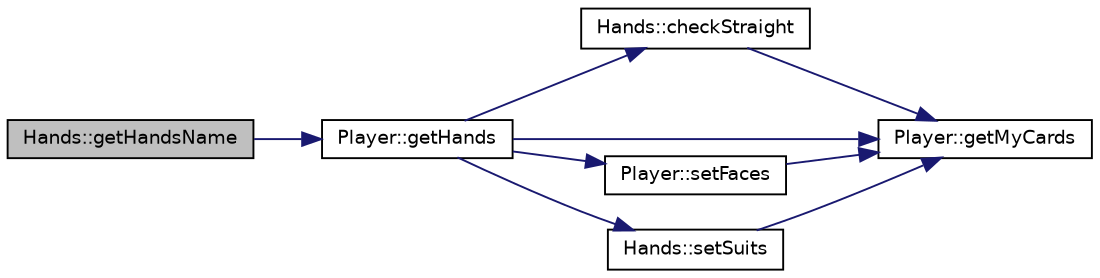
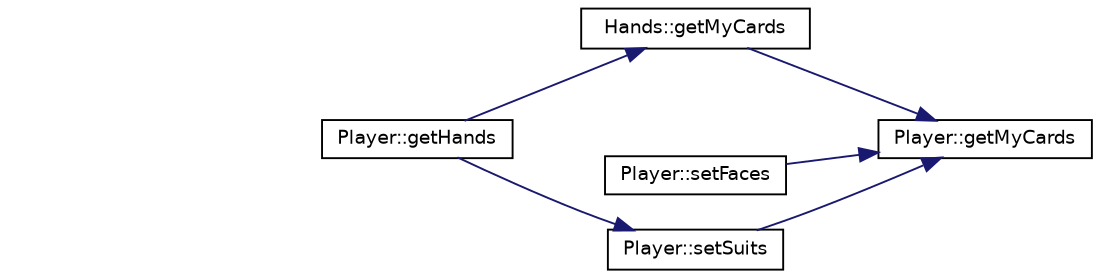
(696, 29) -> (696, 29)
(131, 139) -> none
(686, 139) -> none
(549, 156) -> none
(696, 250) -> (696, 250)
